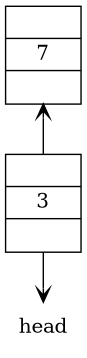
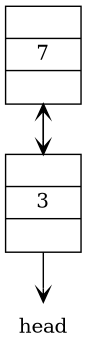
none -> (43, 122)
